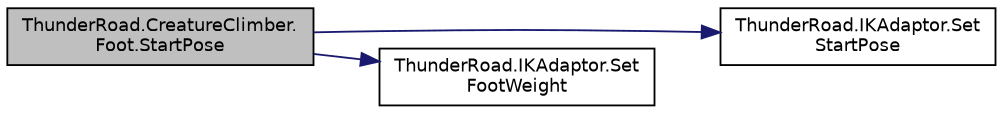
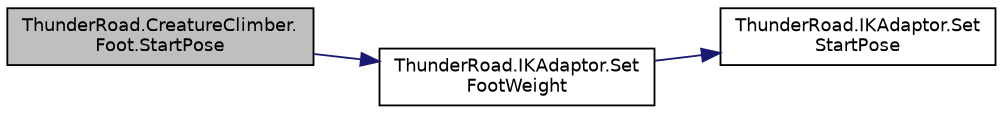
(508, 30) -> (678, 58)
